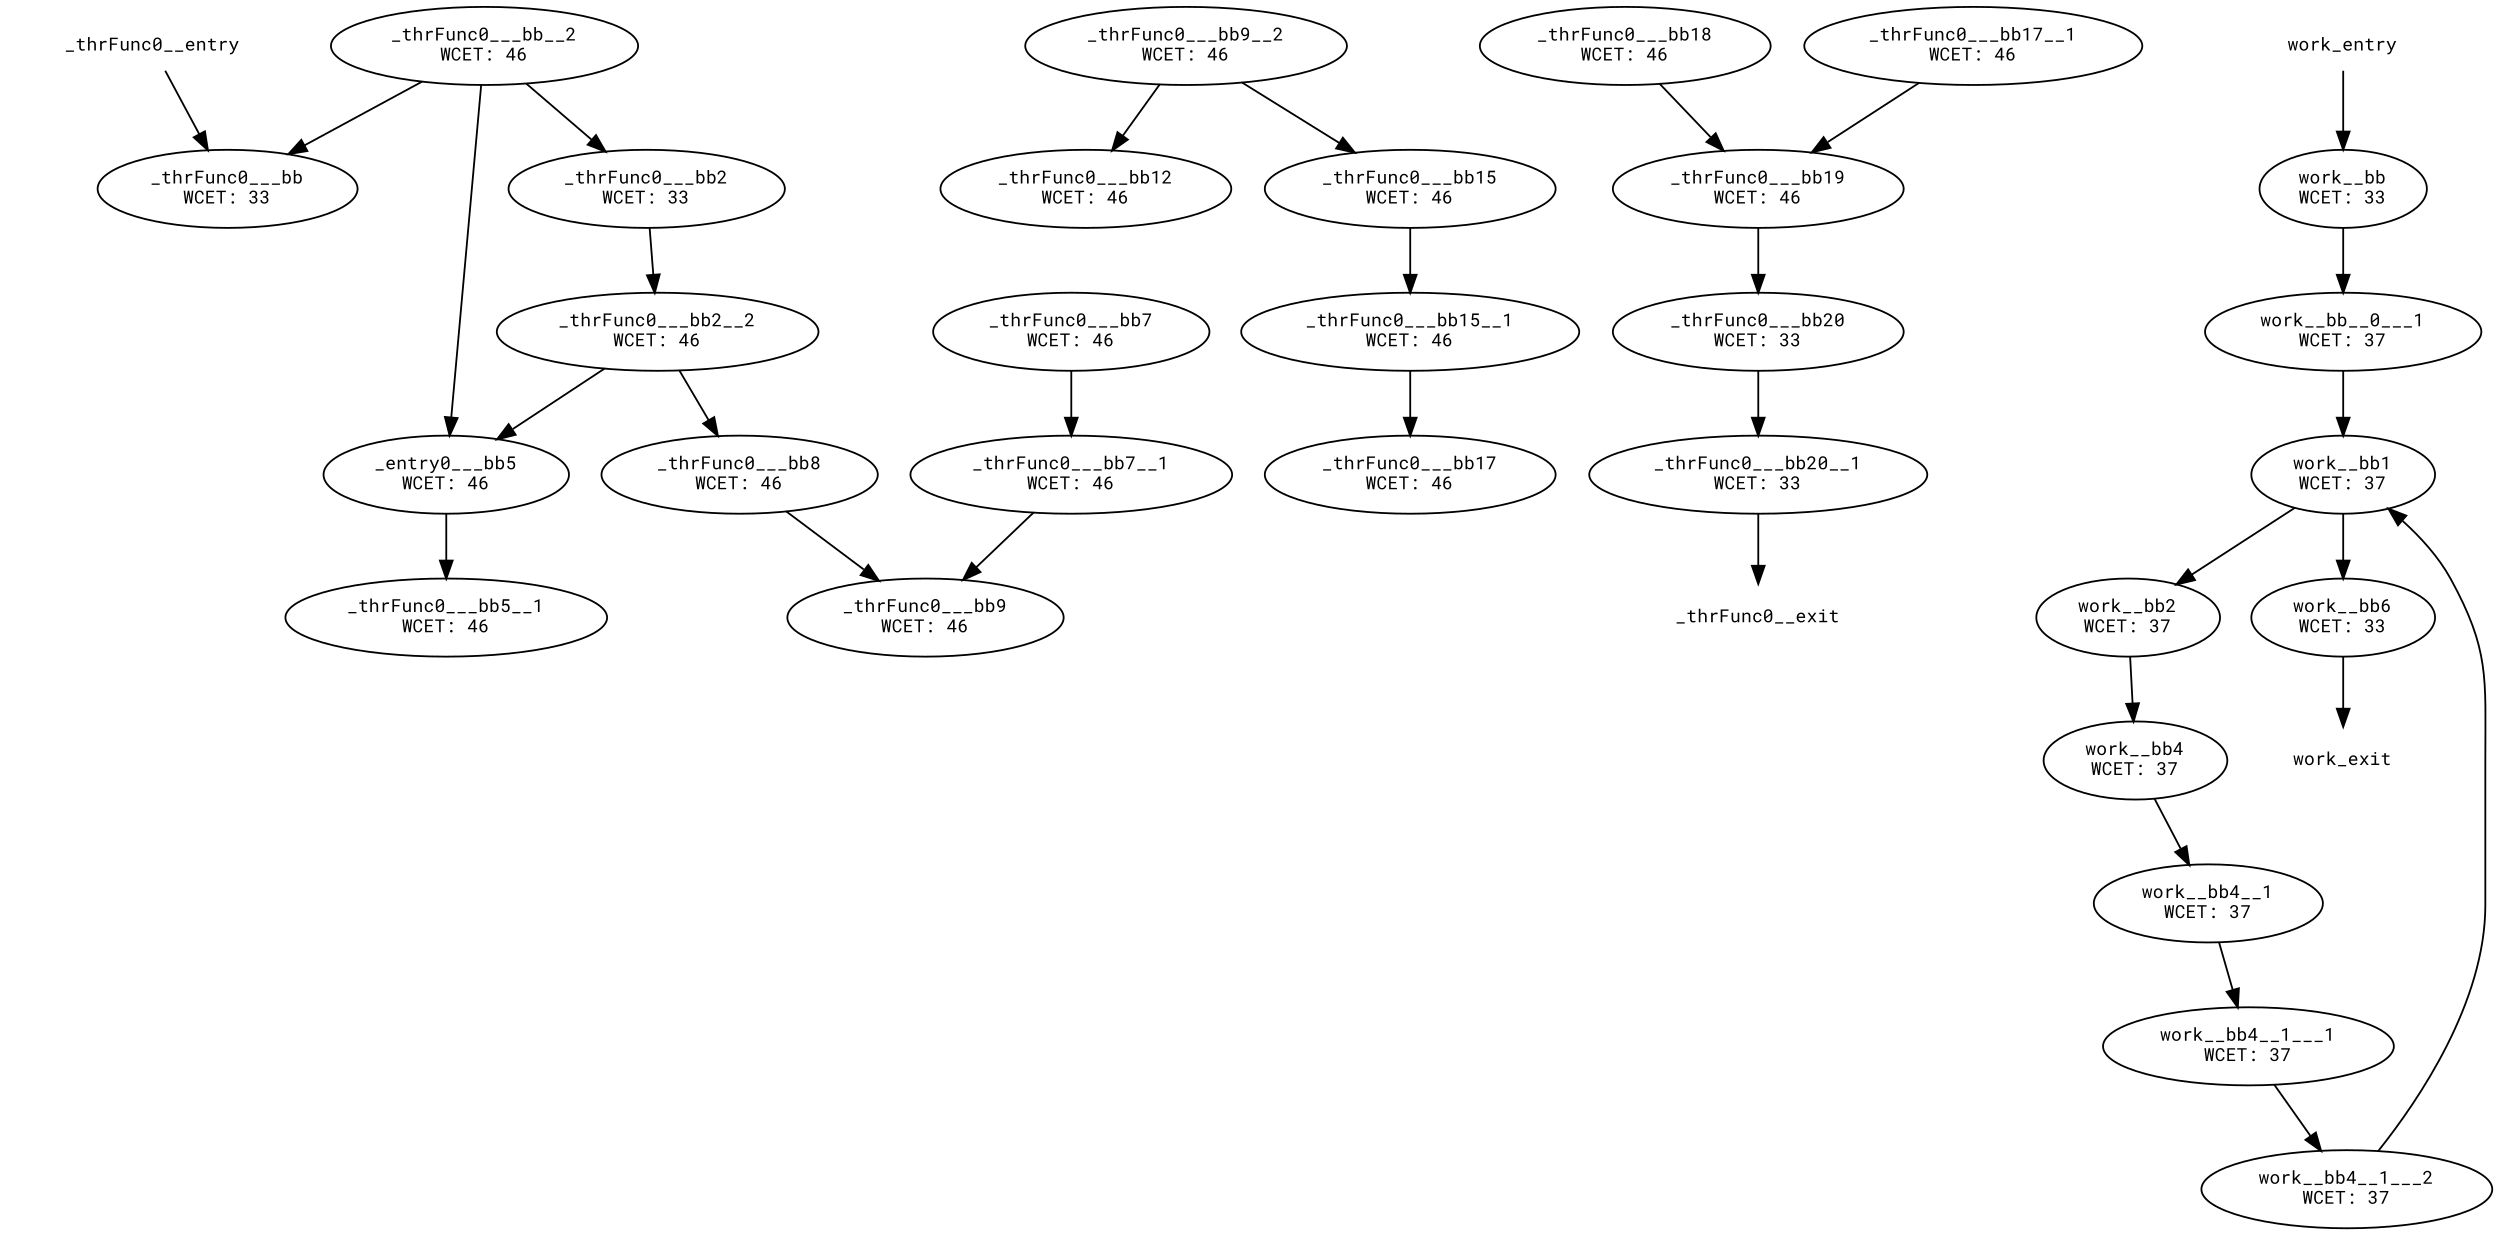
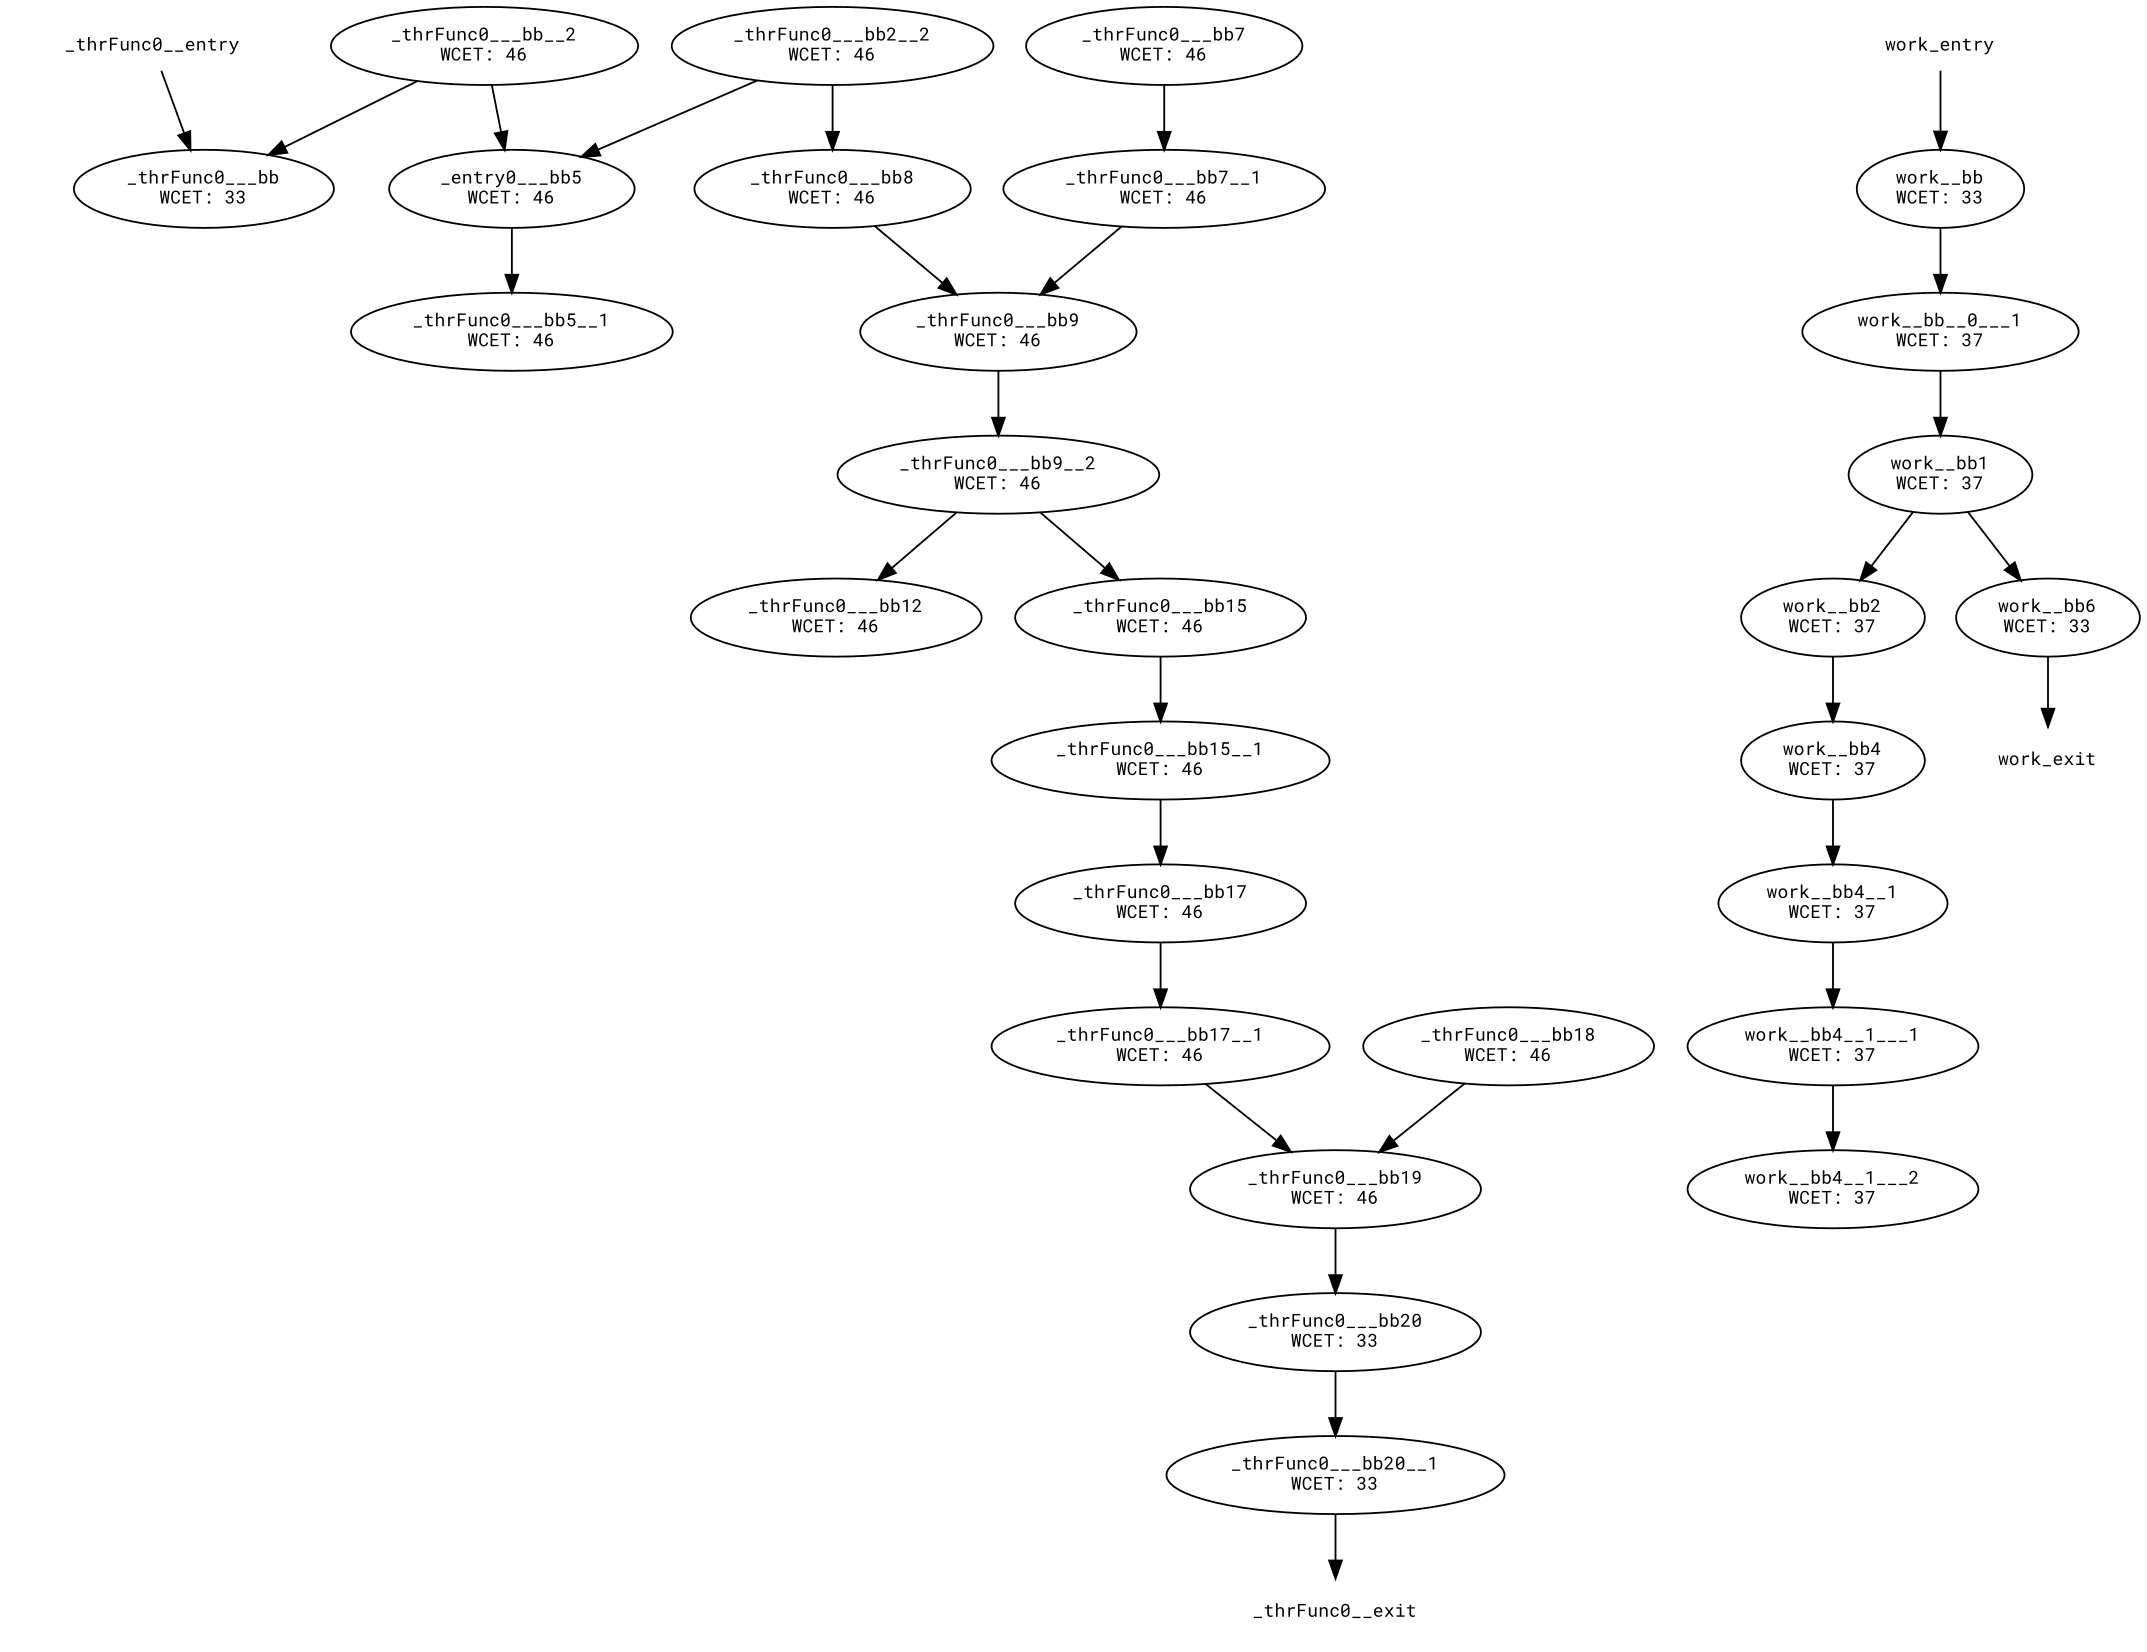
(647, 189) -> none
none -> (998, 394)
(2485, 837) -> none
none -> (1161, 966)
